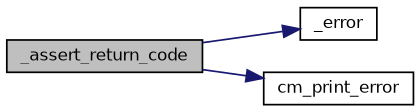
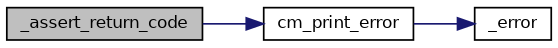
(243, 37) -> (436, 24)
